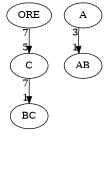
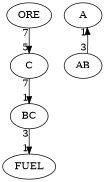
(78, 37) -> (88, 44)
none -> (29, 167)
